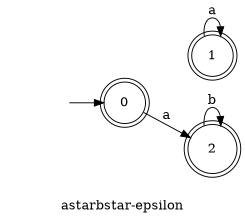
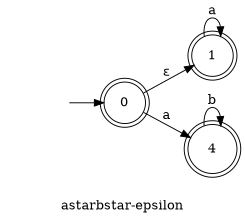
none -> (165, 81)
(212, 149) -> (212, 149)
